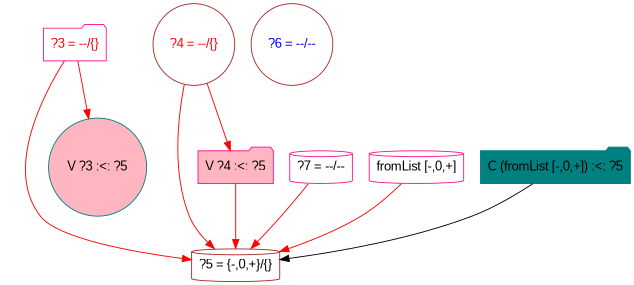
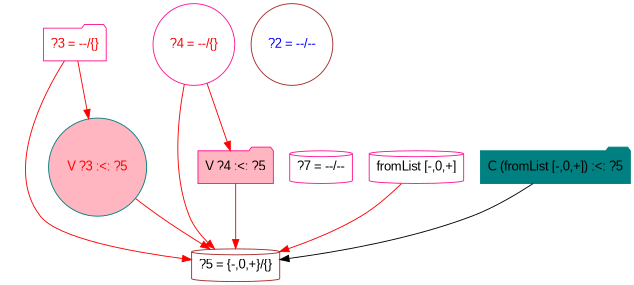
(194, 45) -> (194, 45)
(292, 45) -> (292, 45)
(98, 167) -> (98, 167)
(284, 213) -> (168, 222)
